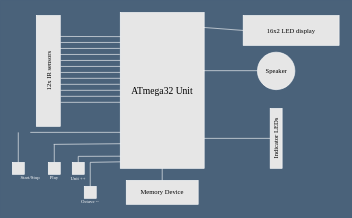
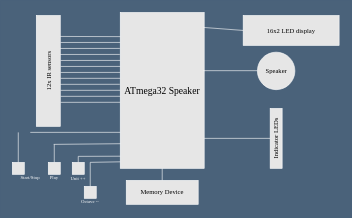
(162, 90) -> (162, 90)
